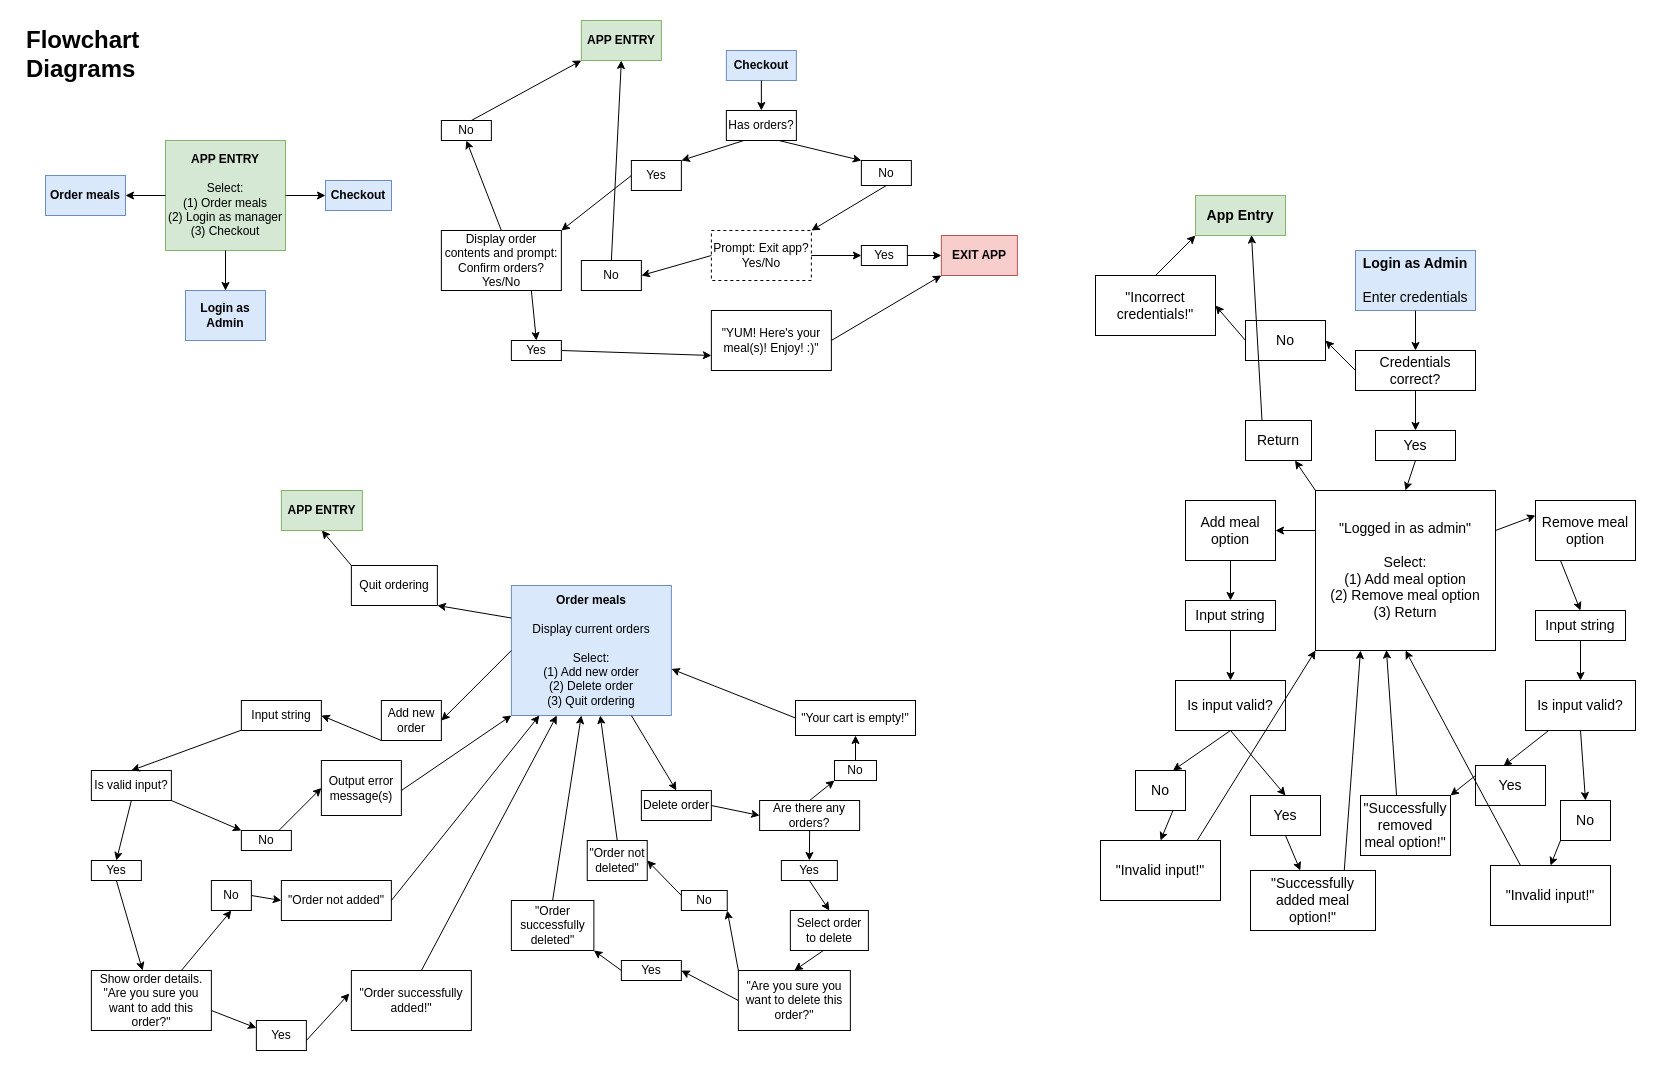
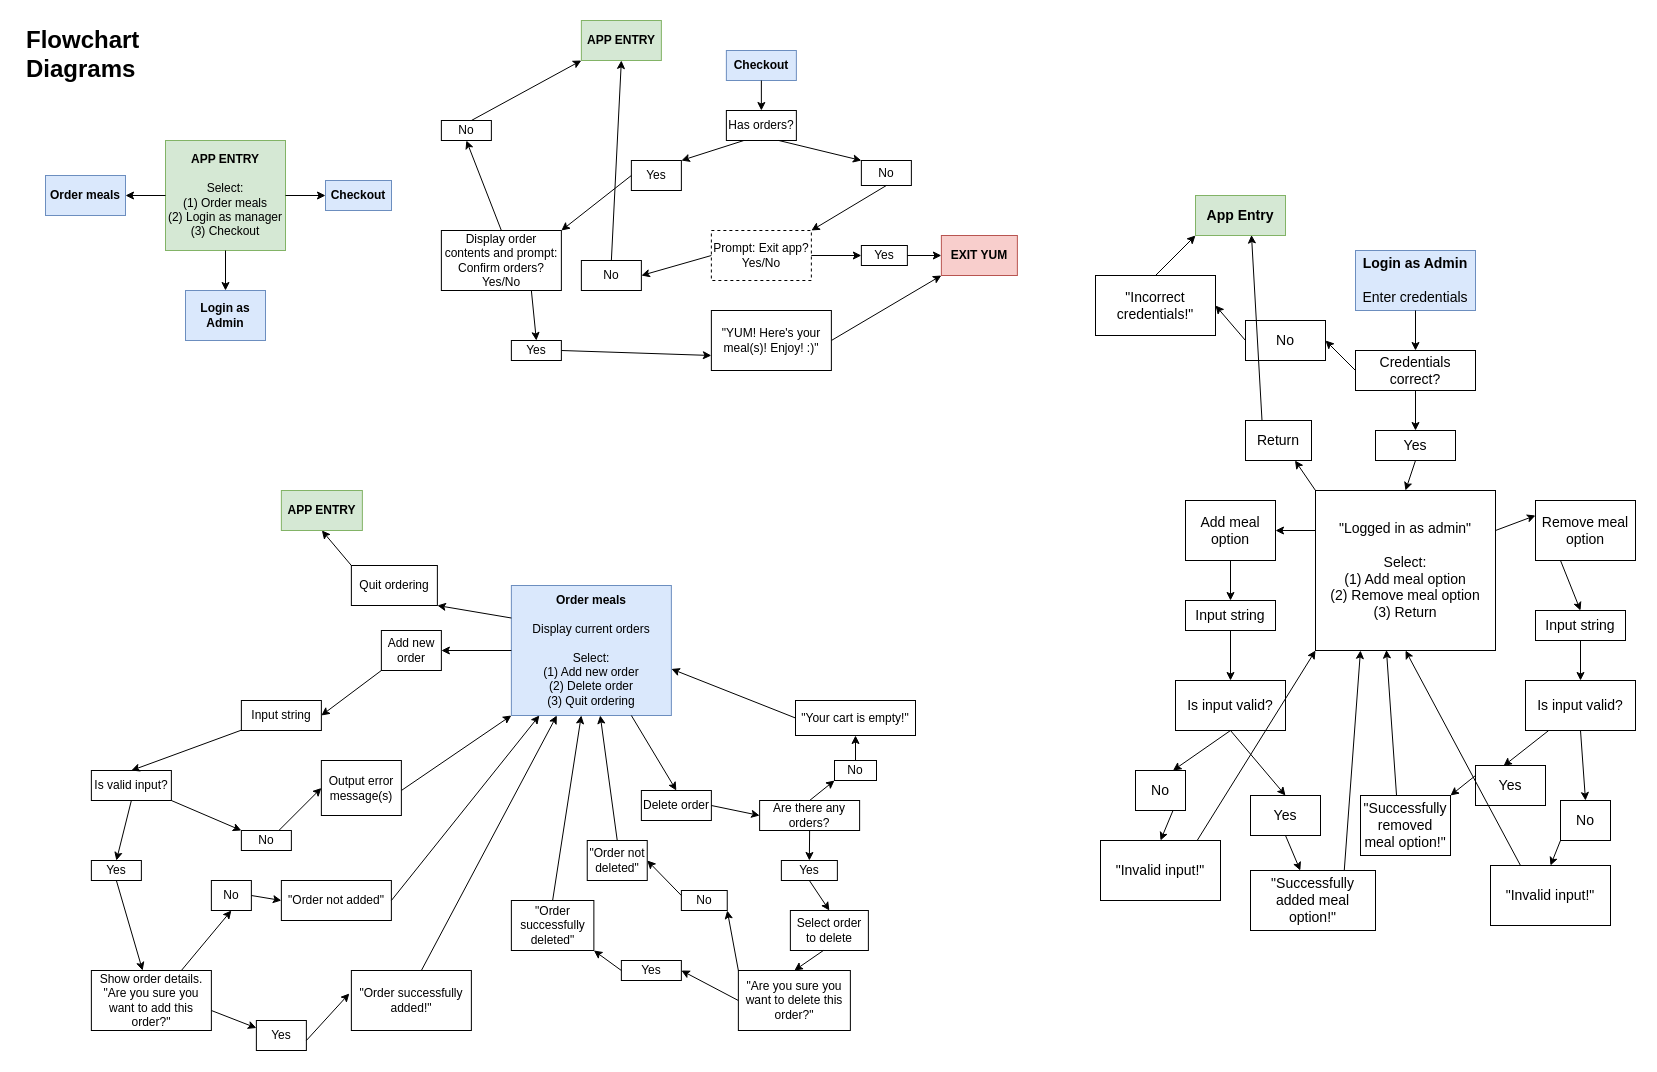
(980, 256) -> (980, 256)
(411, 721) -> (411, 651)
